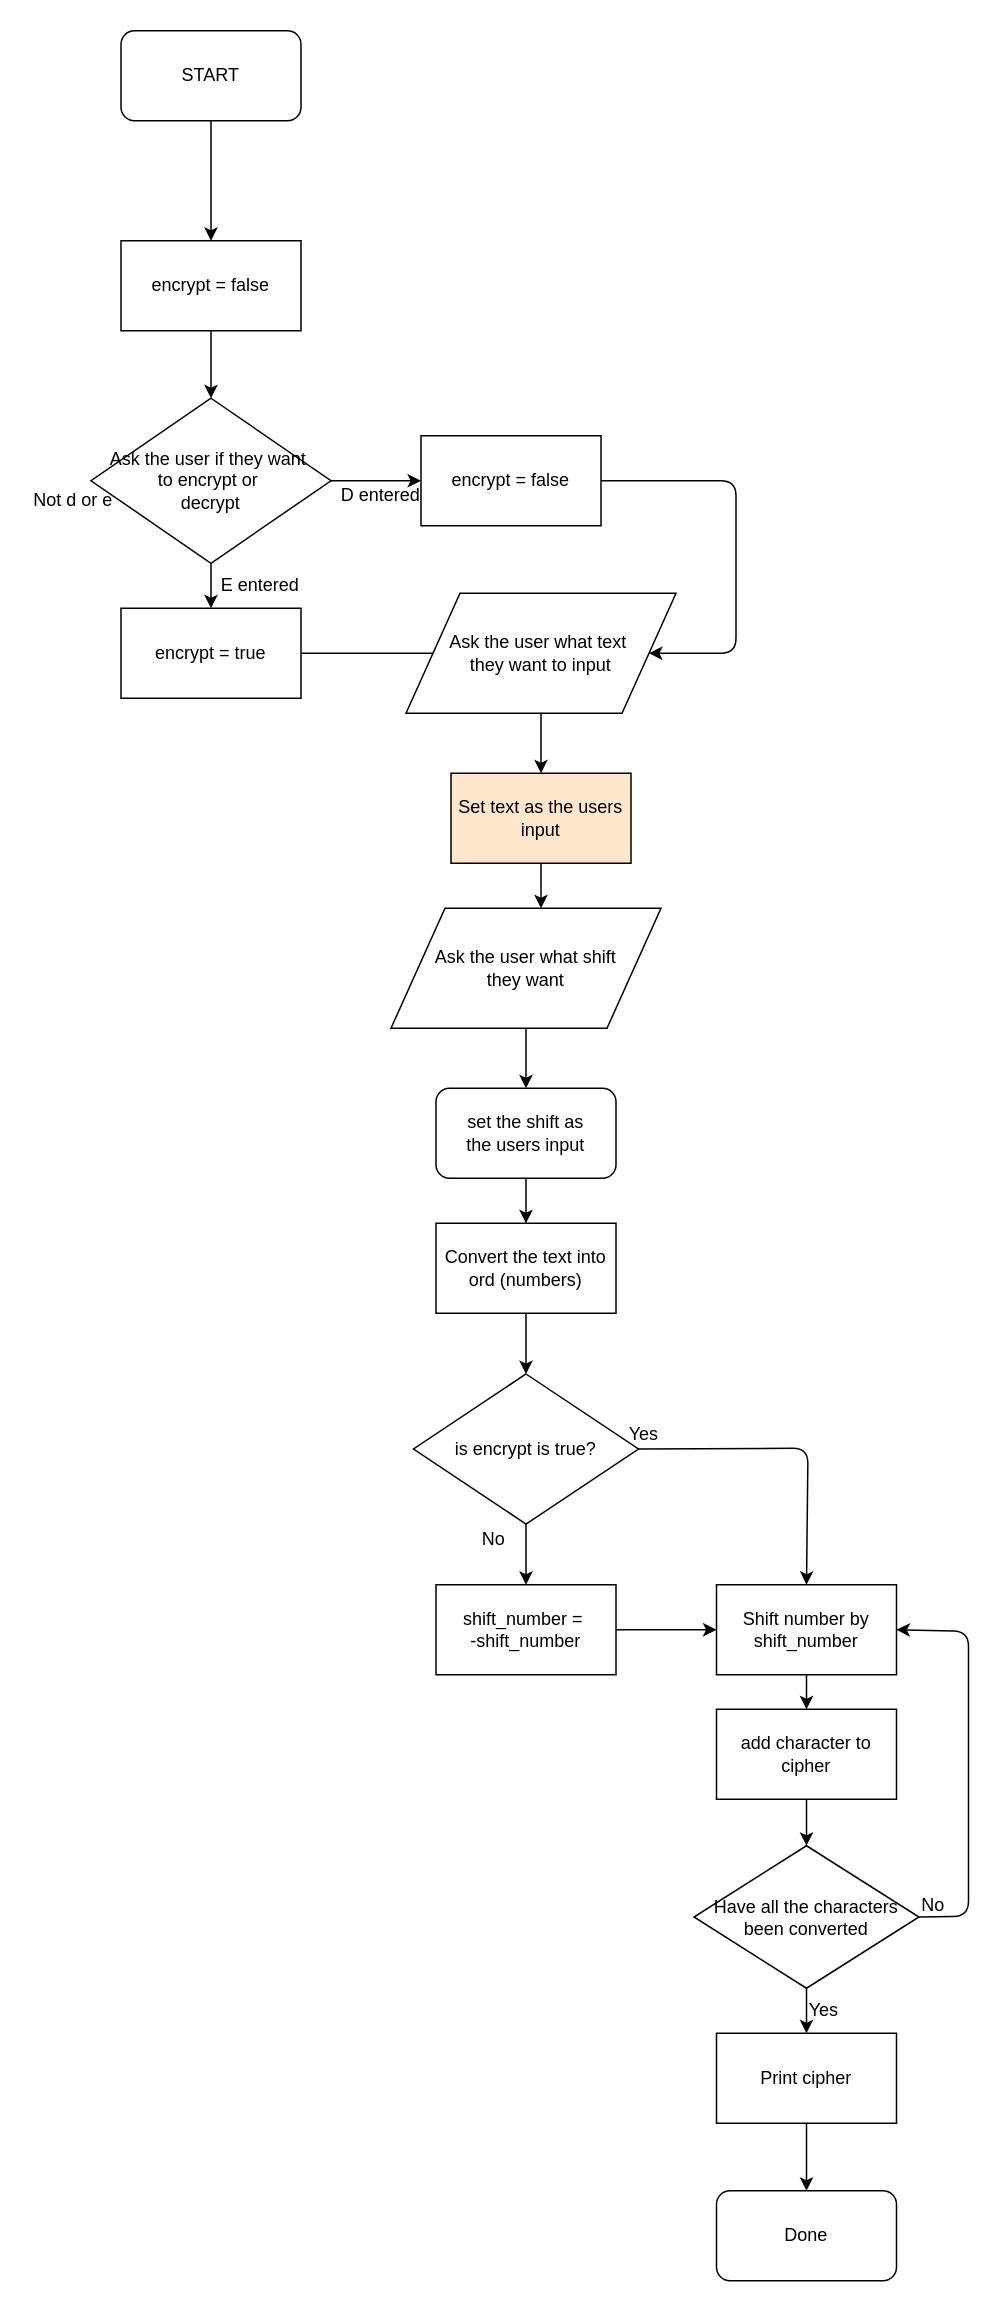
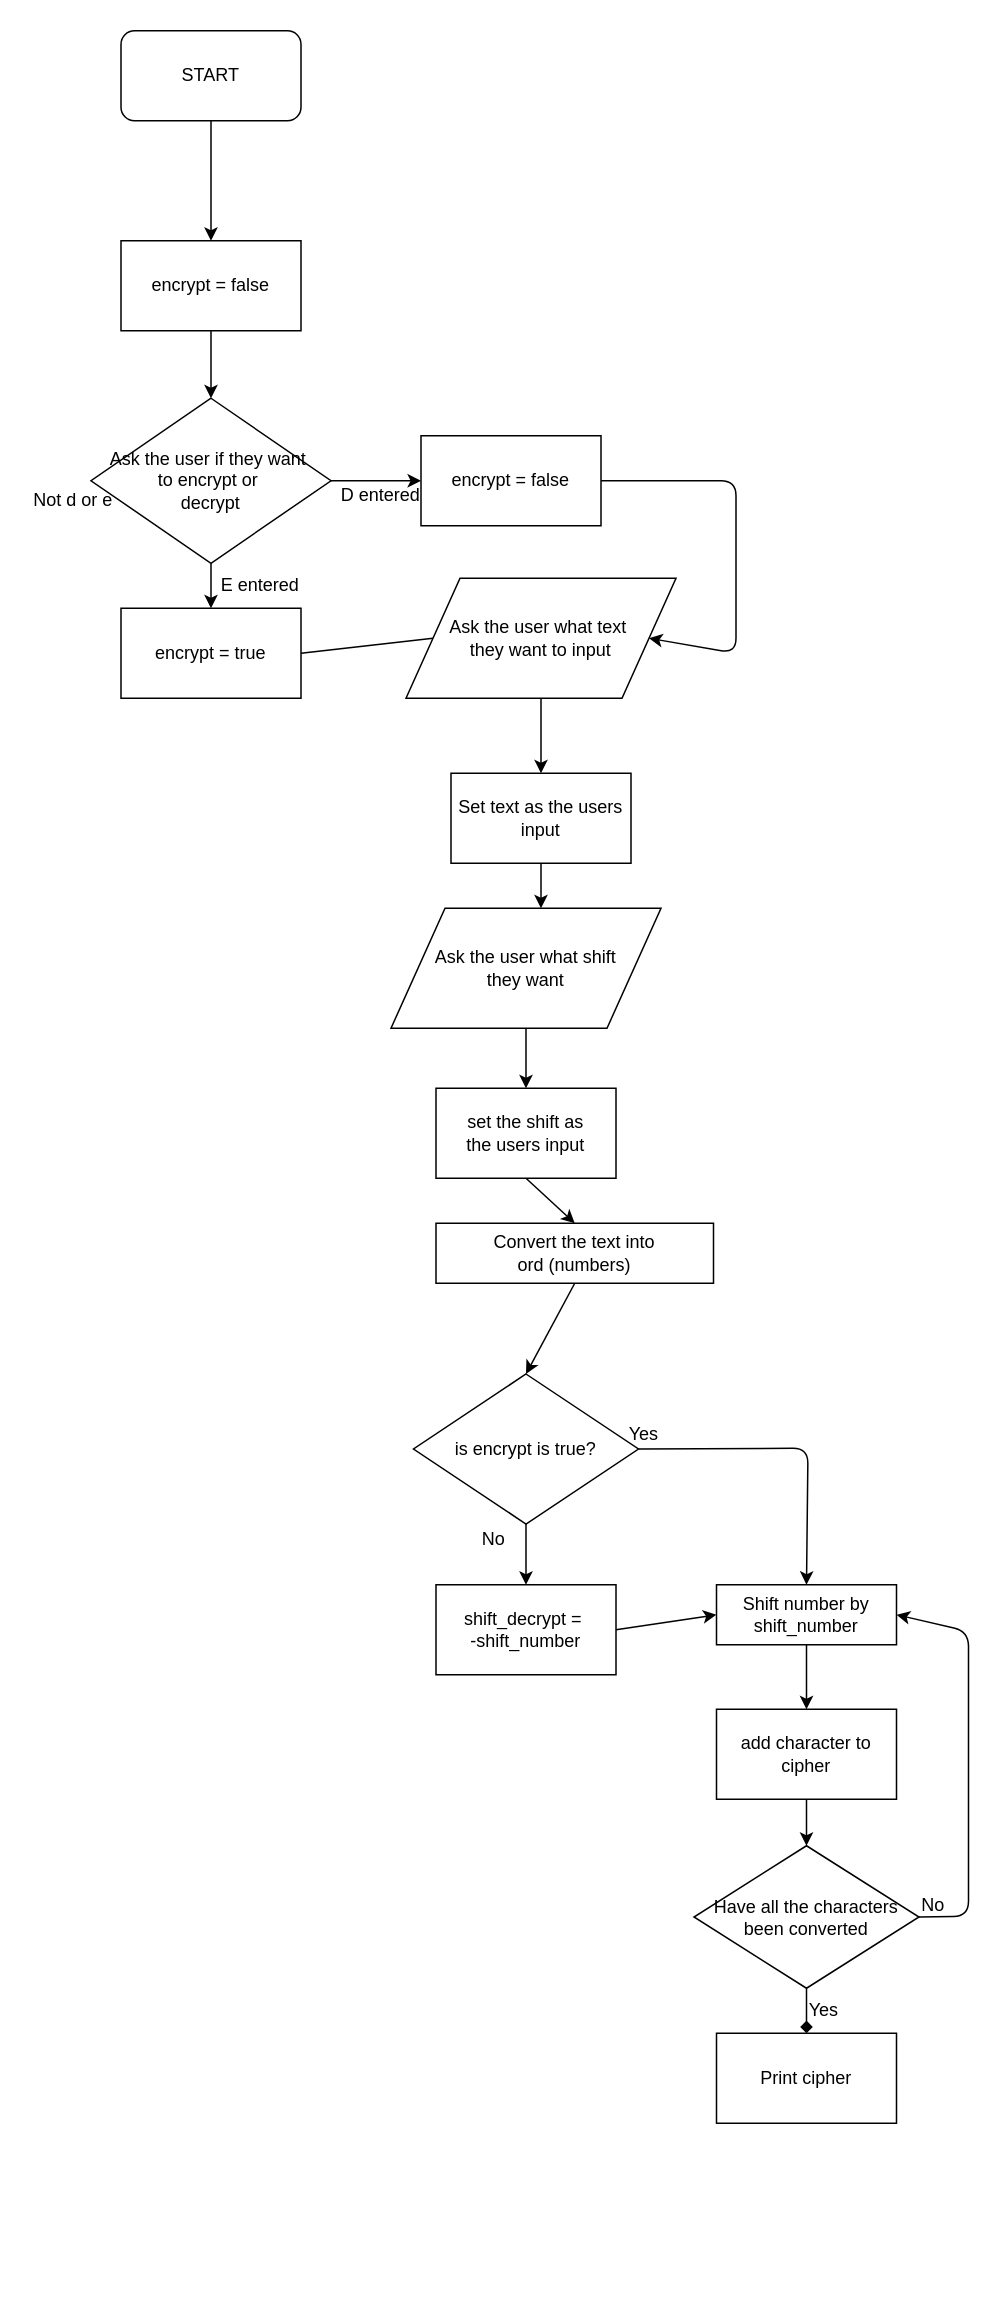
(541, 653) -> (541, 638)
(541, 818) -> (541, 818)
(526, 1133) -> (526, 1133)
(526, 1268) -> (575, 1253)
(526, 1630) -> (526, 1630)
(806, 1630) -> (806, 1615)
(806, 2021) -> (806, 2020)
(806, 2152) -> none
(806, 2236) -> none
